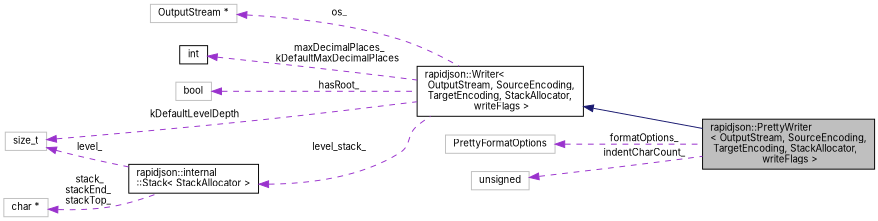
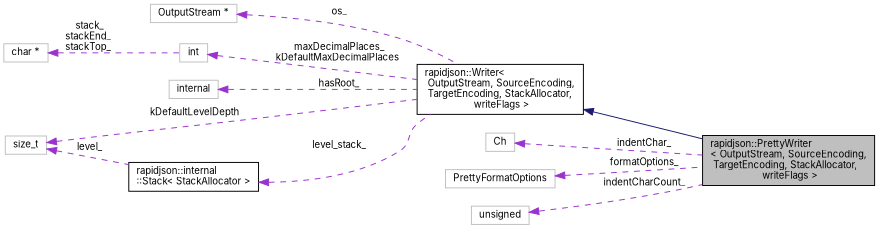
(194, 55) -> (194, 53)
(194, 91) -> (194, 89)
none -> (500, 142)
(109, 207) -> (119, 53)
